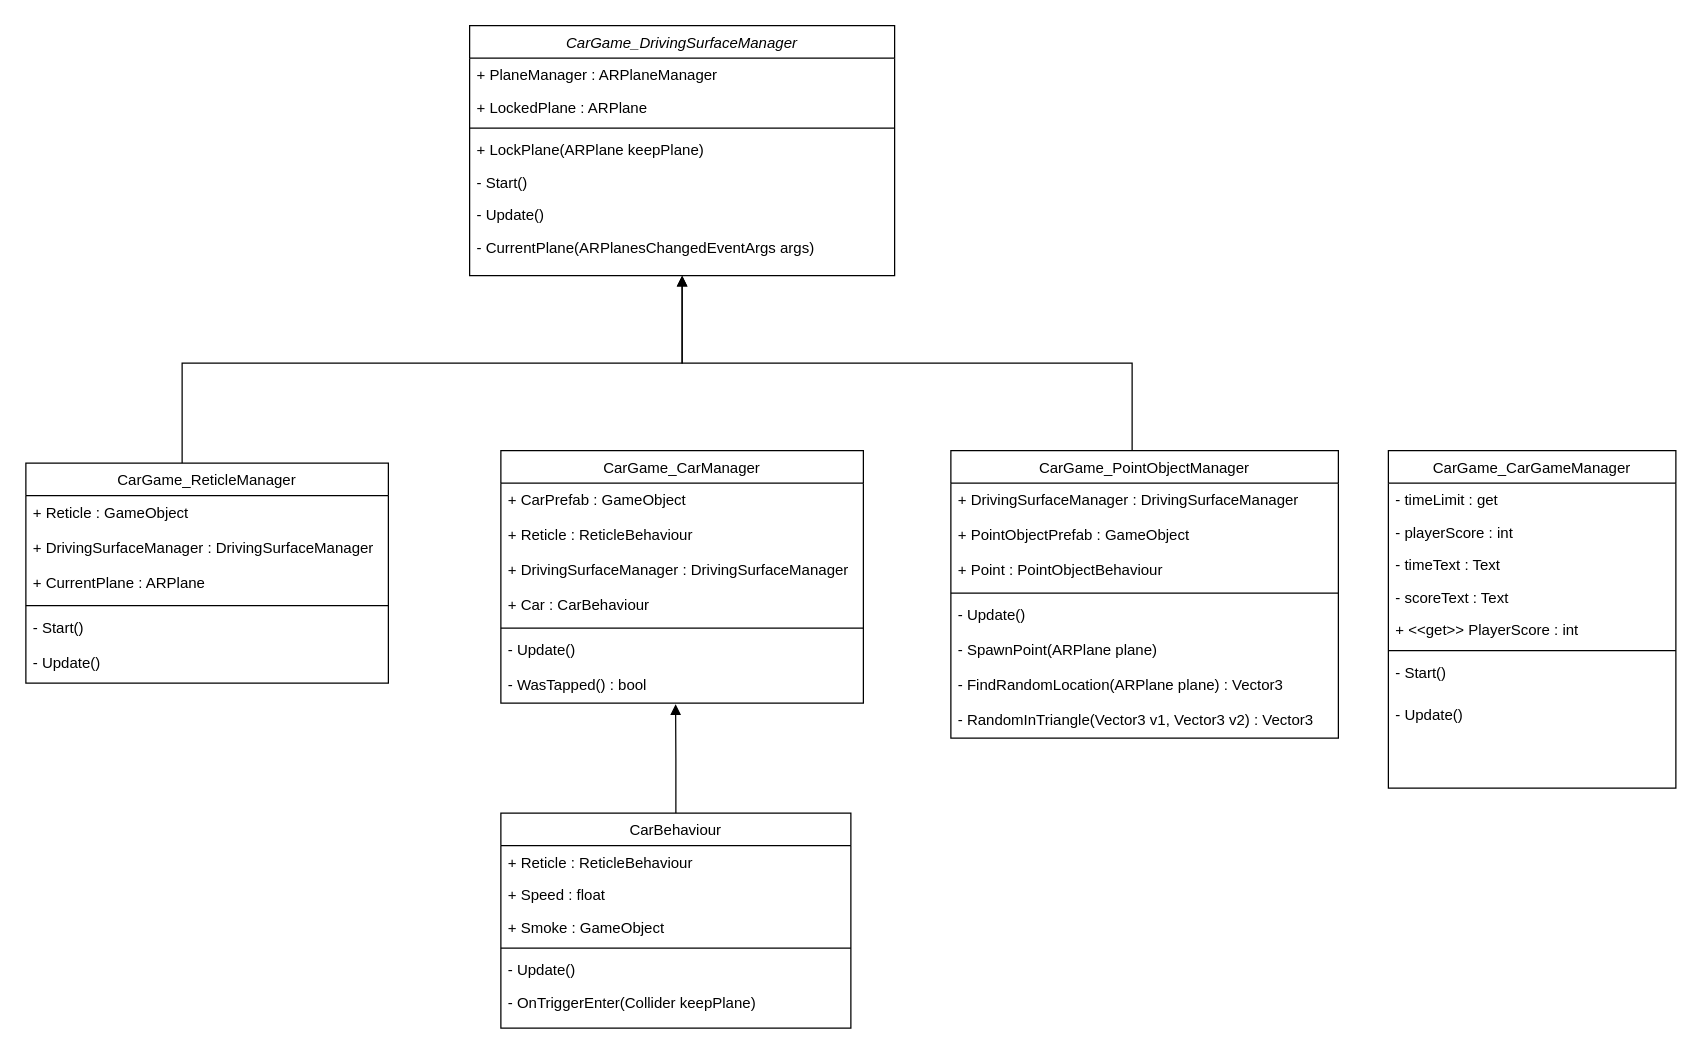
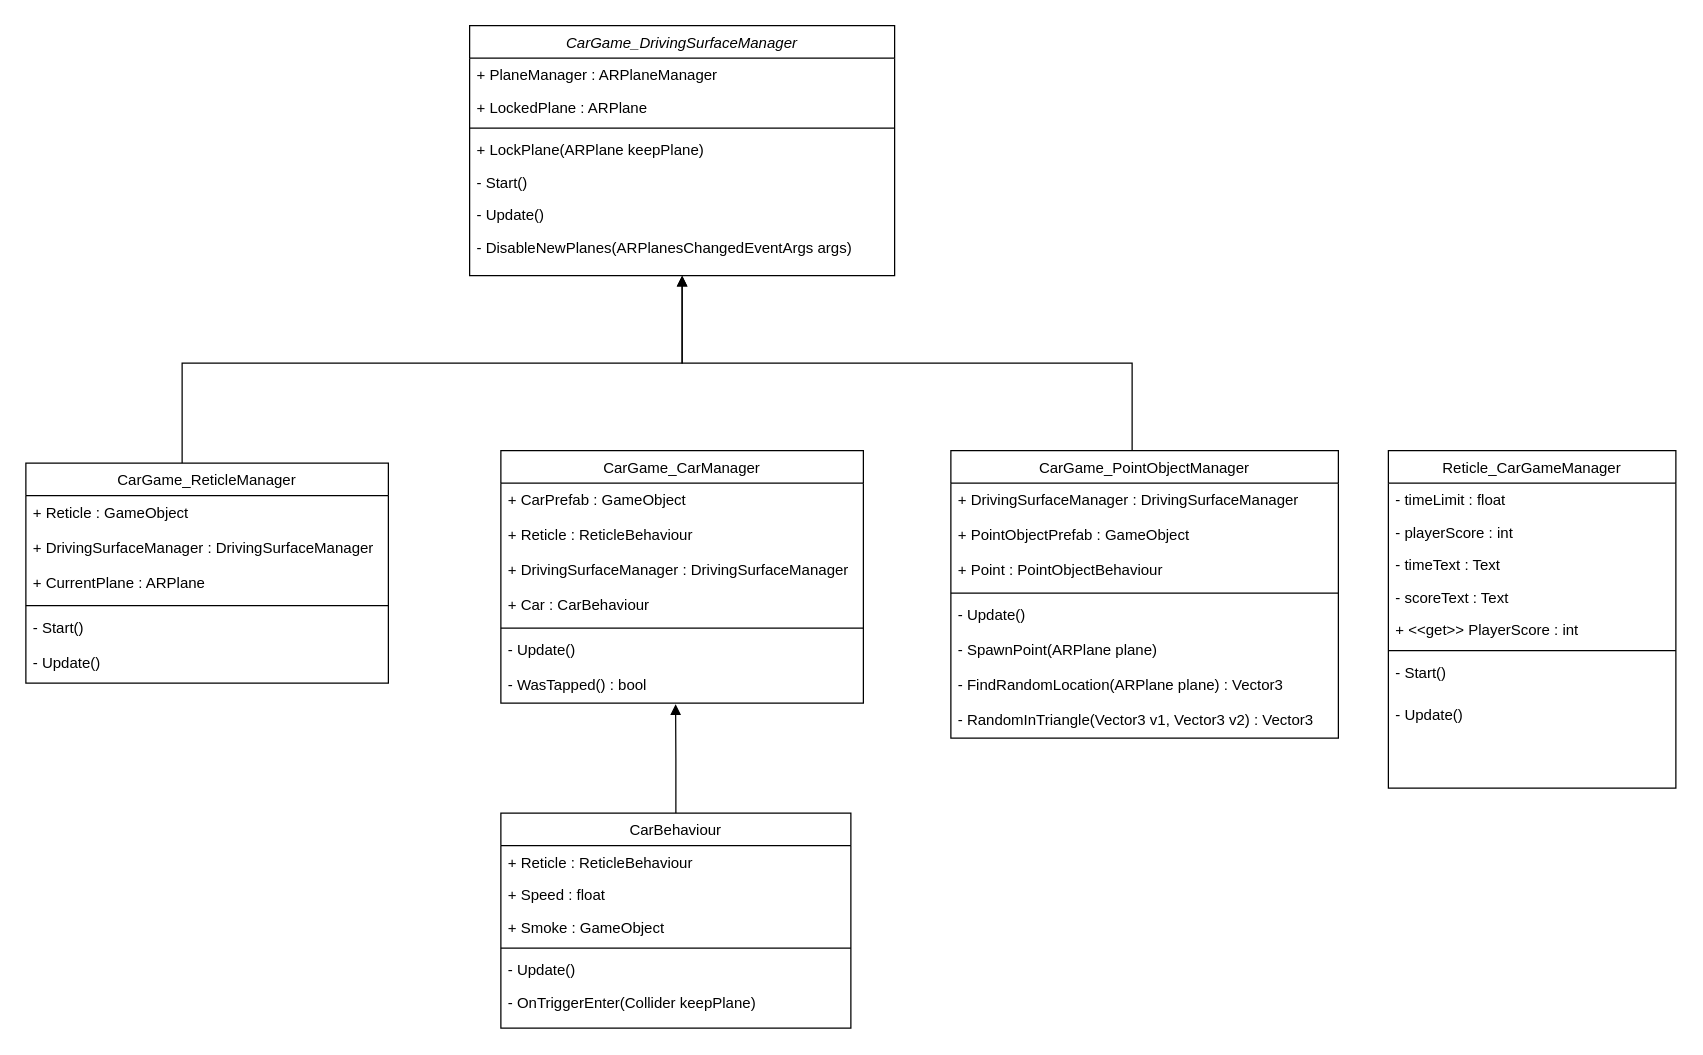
(657, 248) -> (670, 248)
(1531, 468) -> (1531, 468)
(1453, 500) -> (1459, 500)
